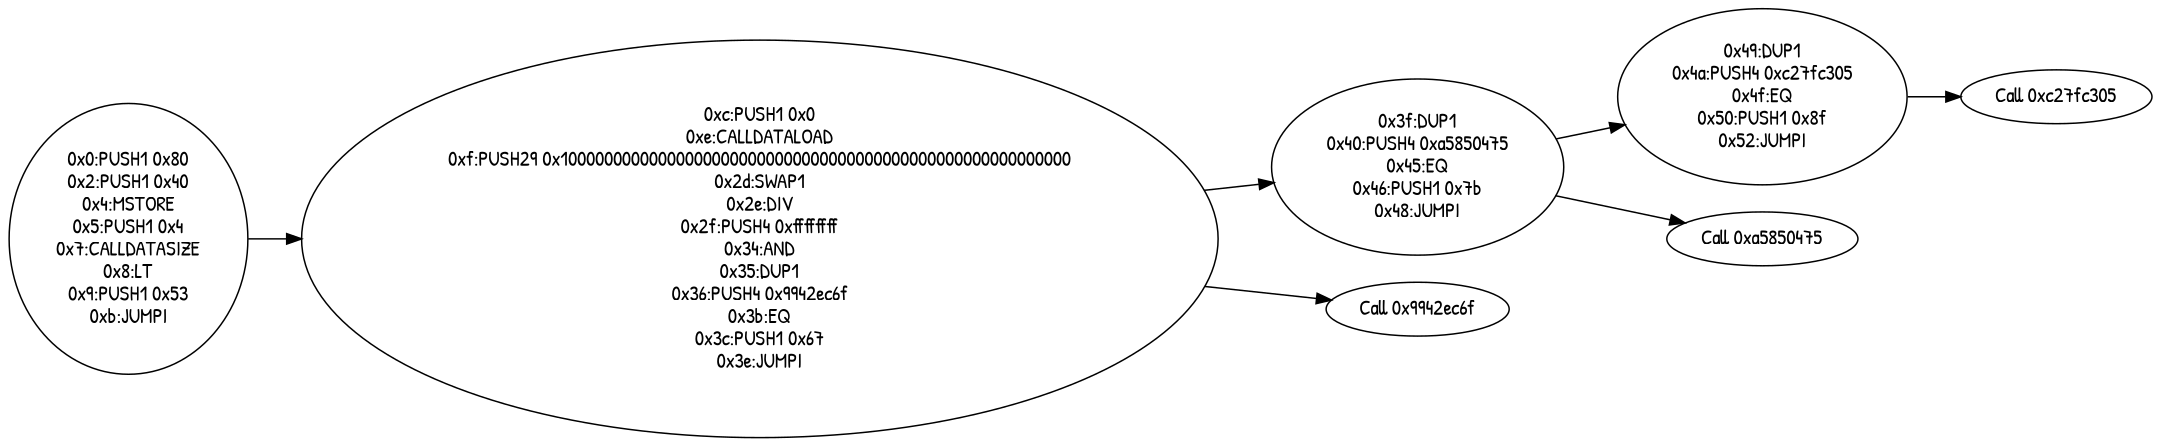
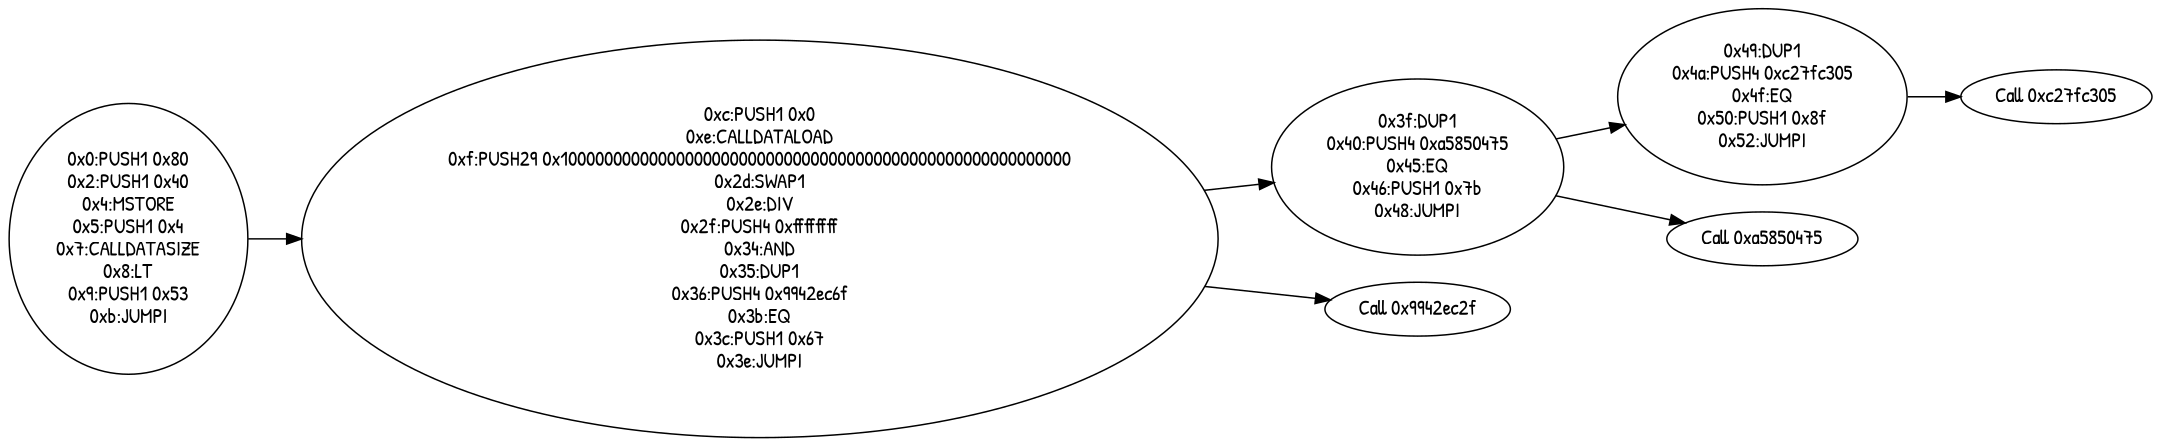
(1418, 309) -> (1418, 309)
